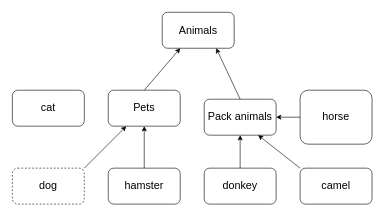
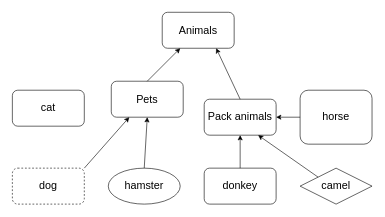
(144, 108) -> (147, 99)
(144, 186) -> (144, 186)
(336, 186) -> (336, 186)
